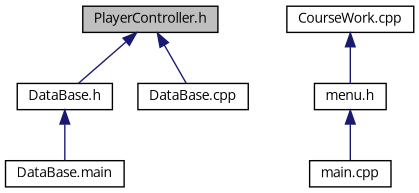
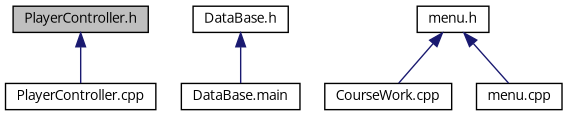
(102, 62) -> none
(350, 65) -> (416, 63)
(193, 97) -> (81, 97)
(350, 174) -> (519, 97)
